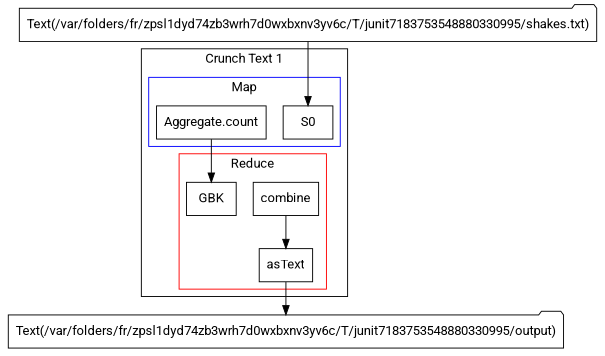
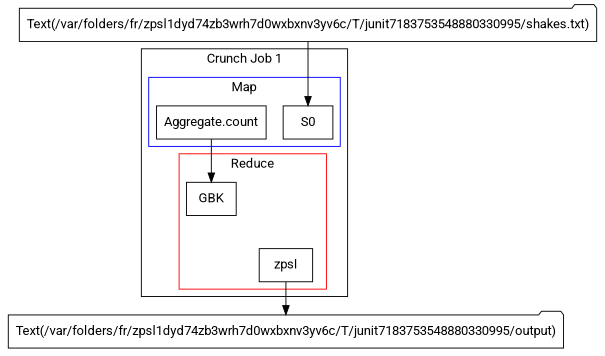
(244, 59) -> (244, 59)
(286, 199) -> none
(286, 265) -> (286, 265)
